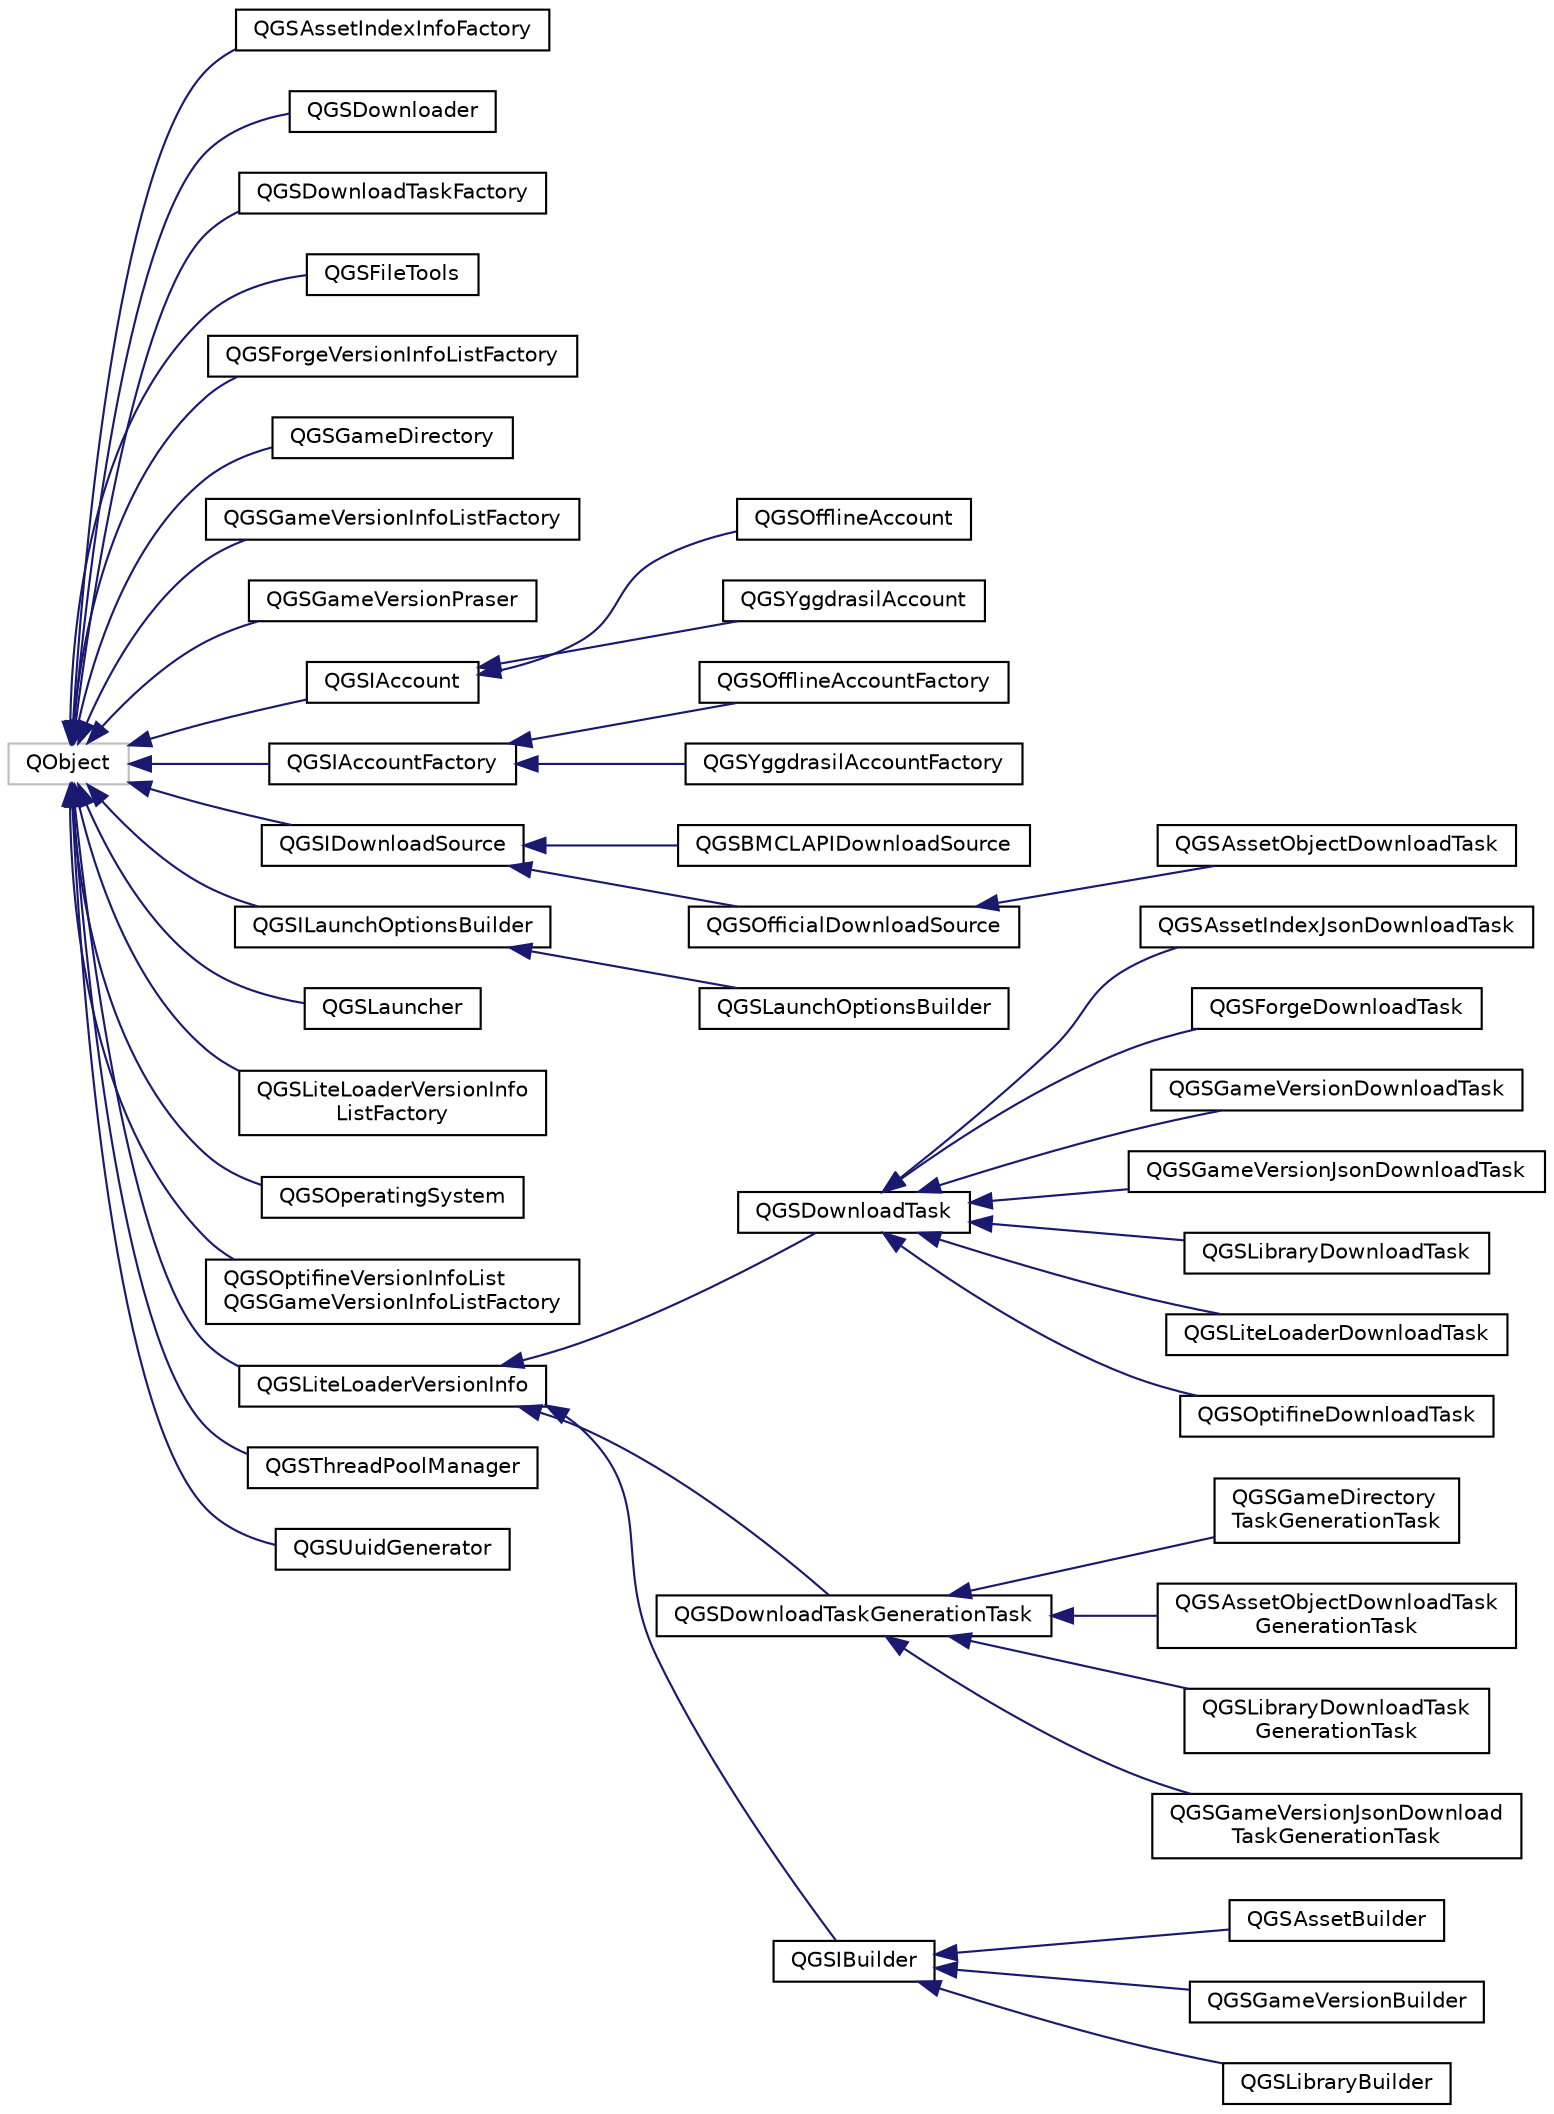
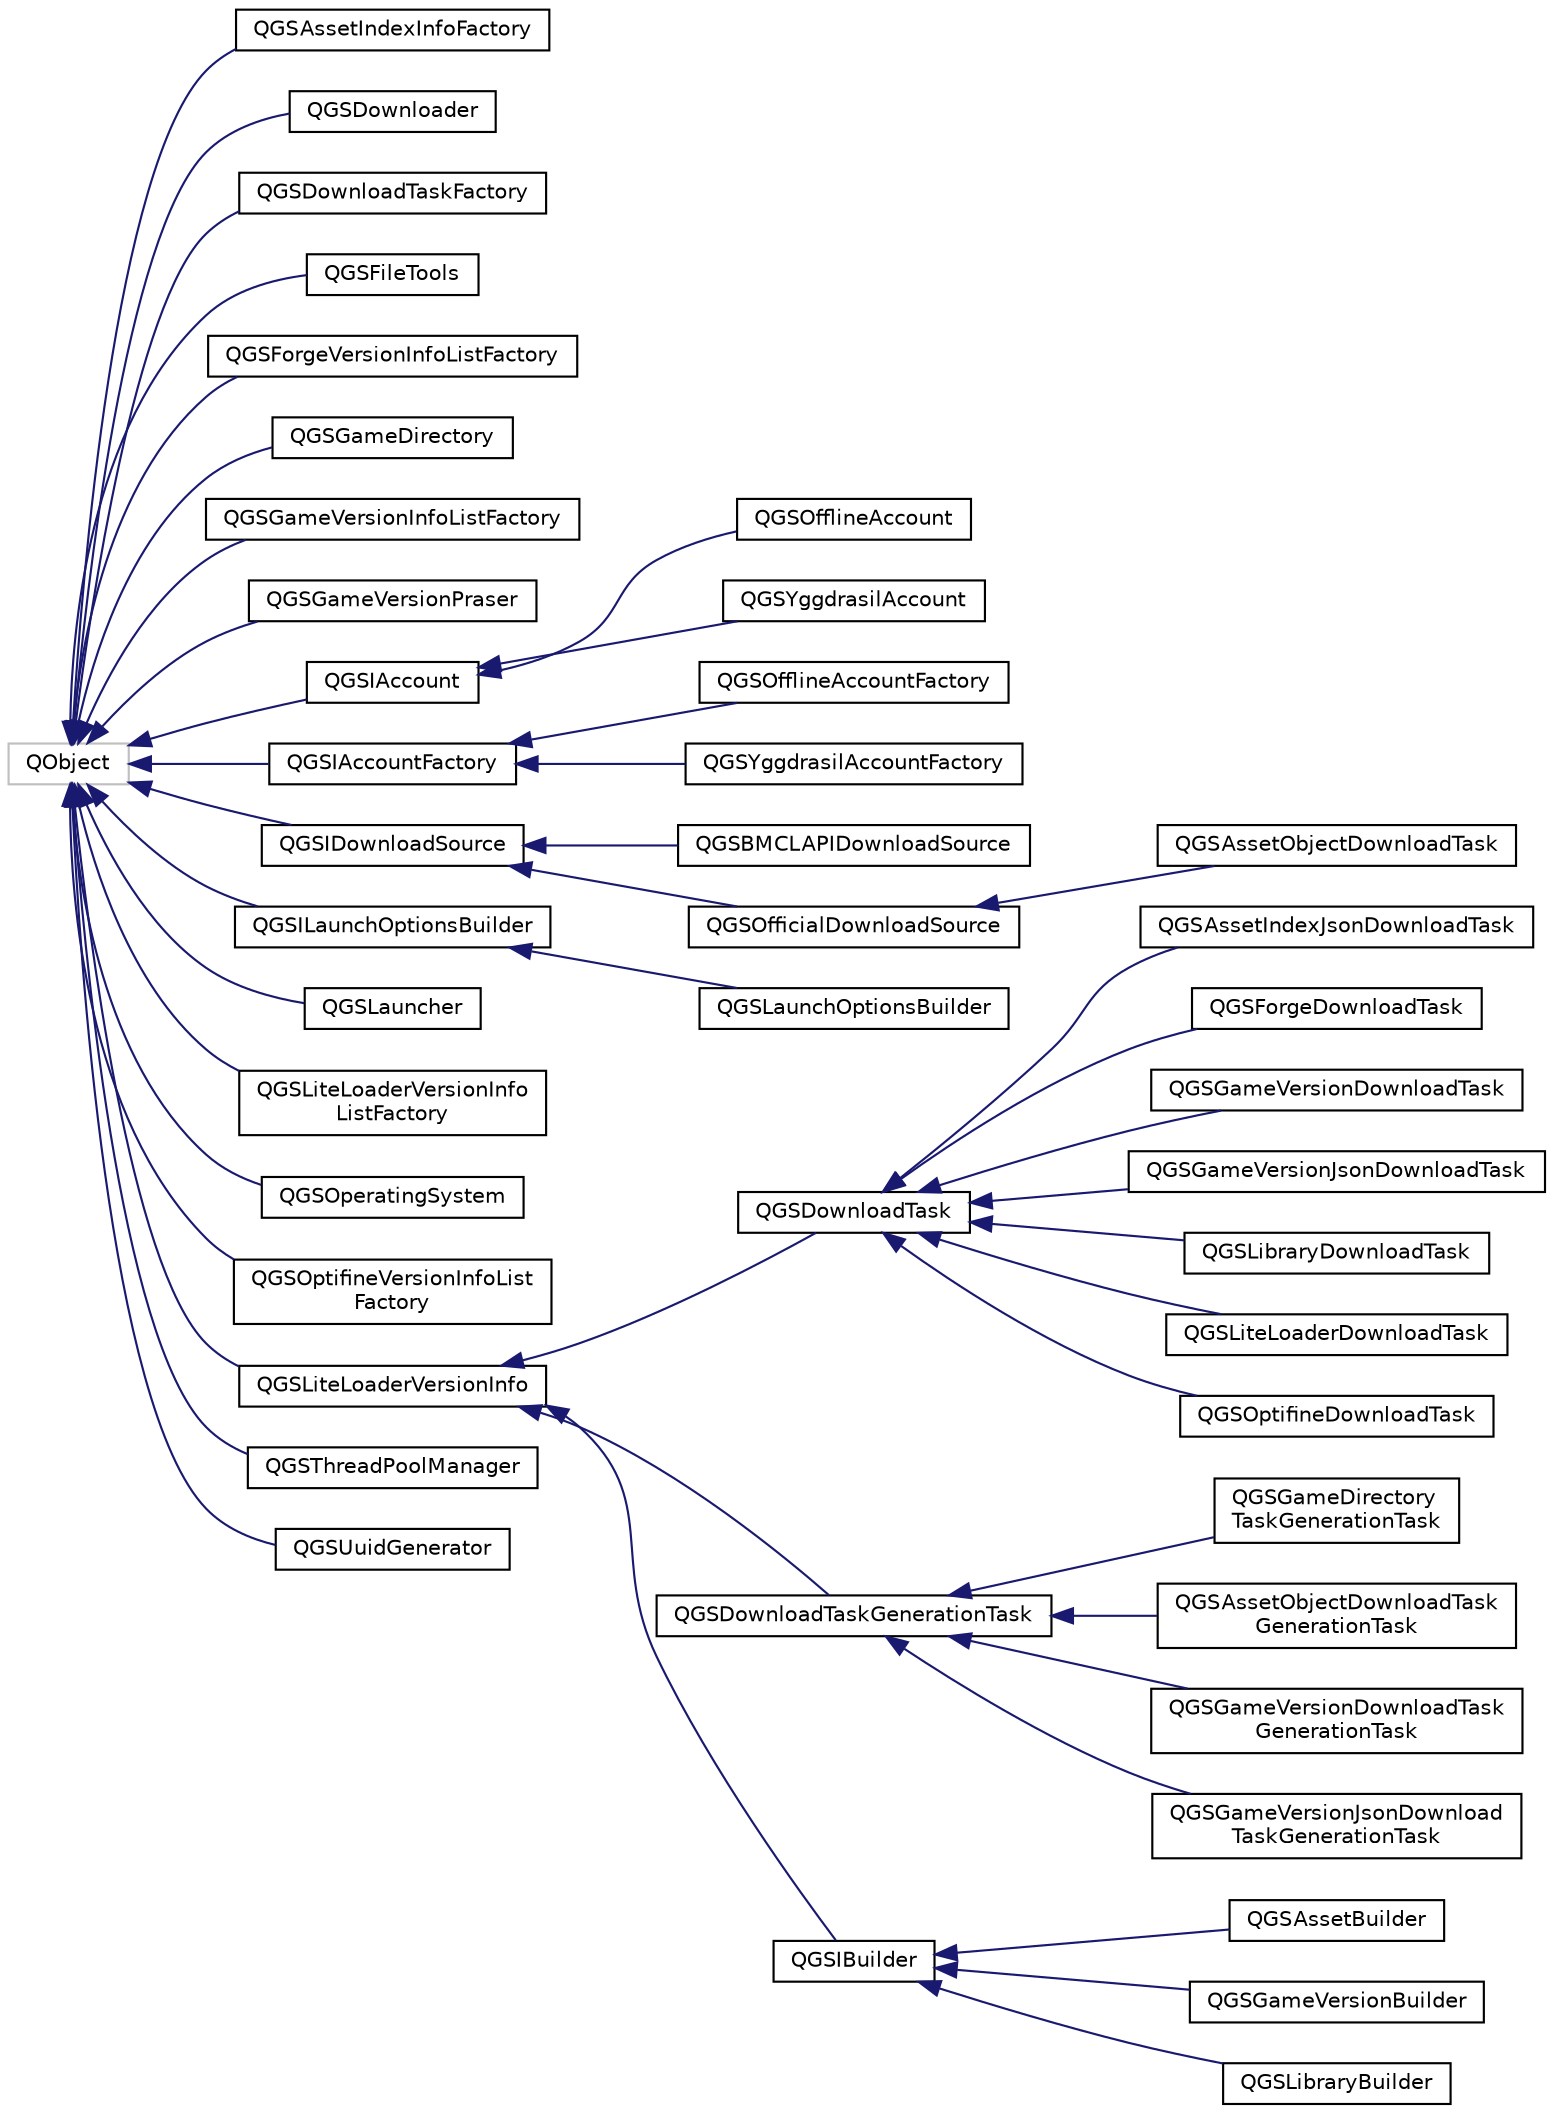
(393, 1292) -> (393, 1292)
(1337, 1721) -> (1337, 1721)
